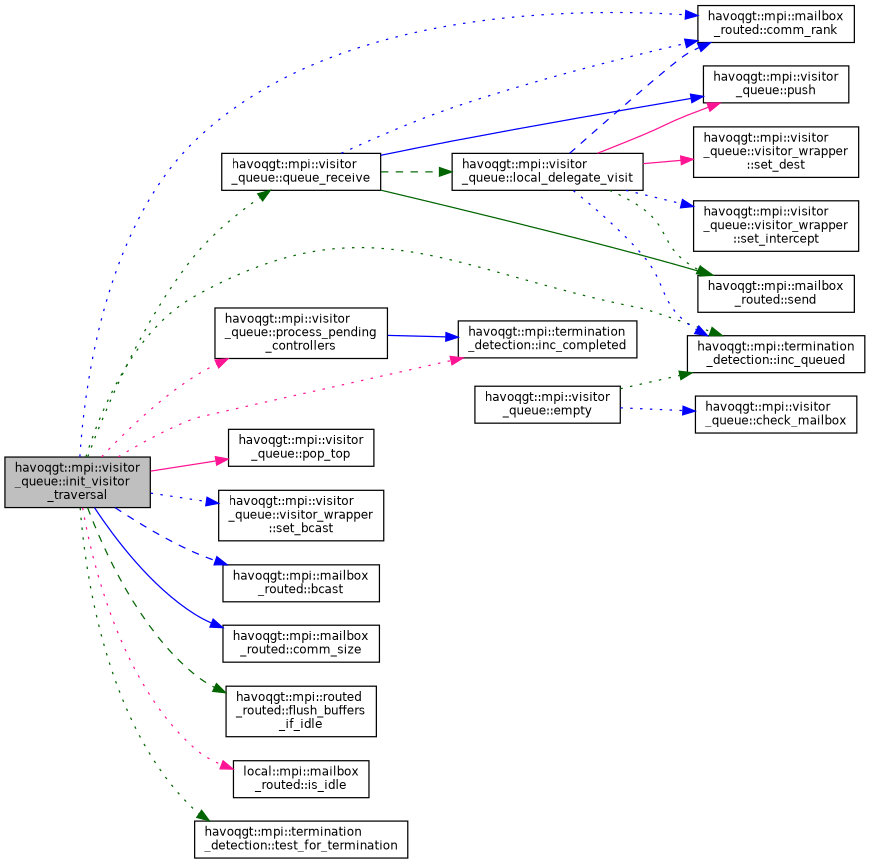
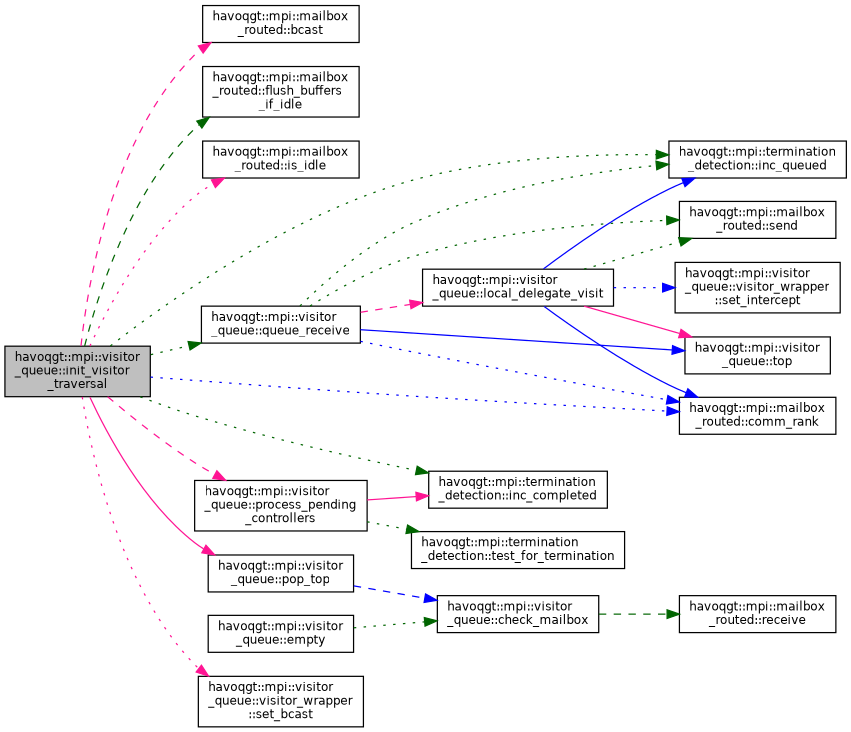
(776, 84) -> (758, 355)
(633, 98) -> (616, 356)
(776, 152) -> none
(410, 172) -> (385, 308)
(541, 229) -> (482, 240)
(633, 244) -> (625, 213)
(417, 336) -> (392, 498)
(650, 382) -> (464, 204)
(281, 399) -> (277, 439)
(155, 406) -> (159, 438)
(651, 409) -> (389, 625)
(178, 497) -> (121, 542)
(164, 537) -> (117, 187)
none -> (389, 592)
none -> (758, 614)
(301, 644) -> none
(113, 672) -> (387, 526)
(301, 711) -> (281, 92)
(301, 779) -> (281, 160)
